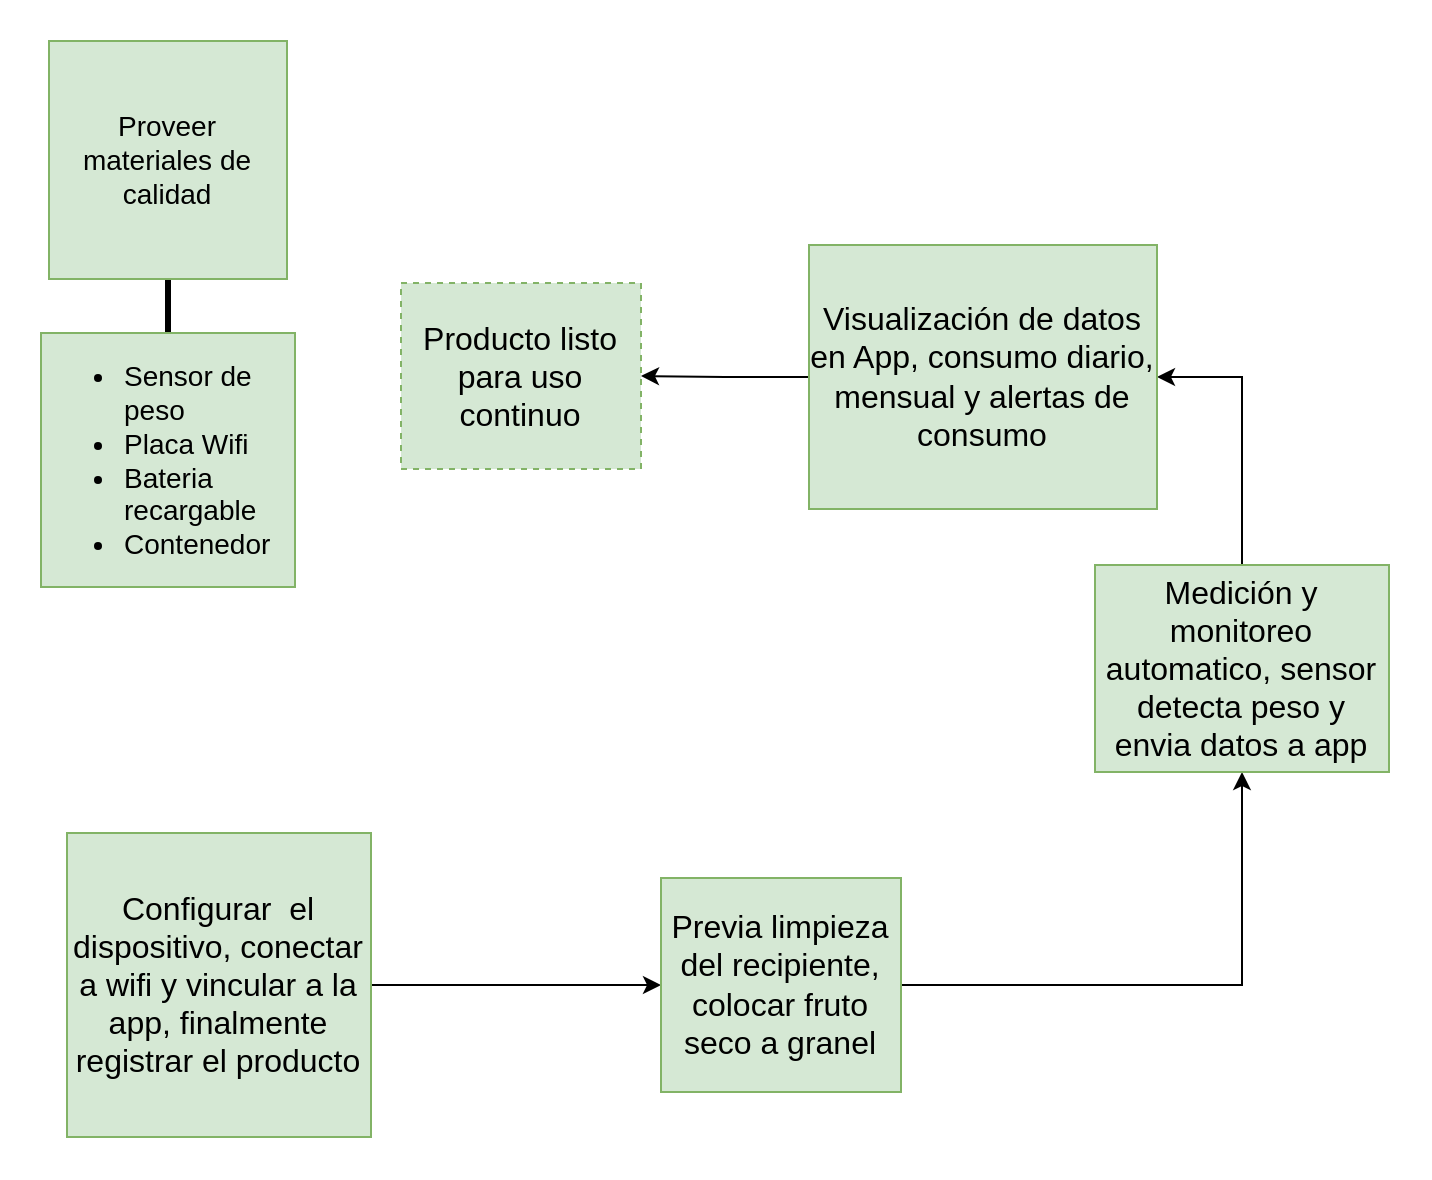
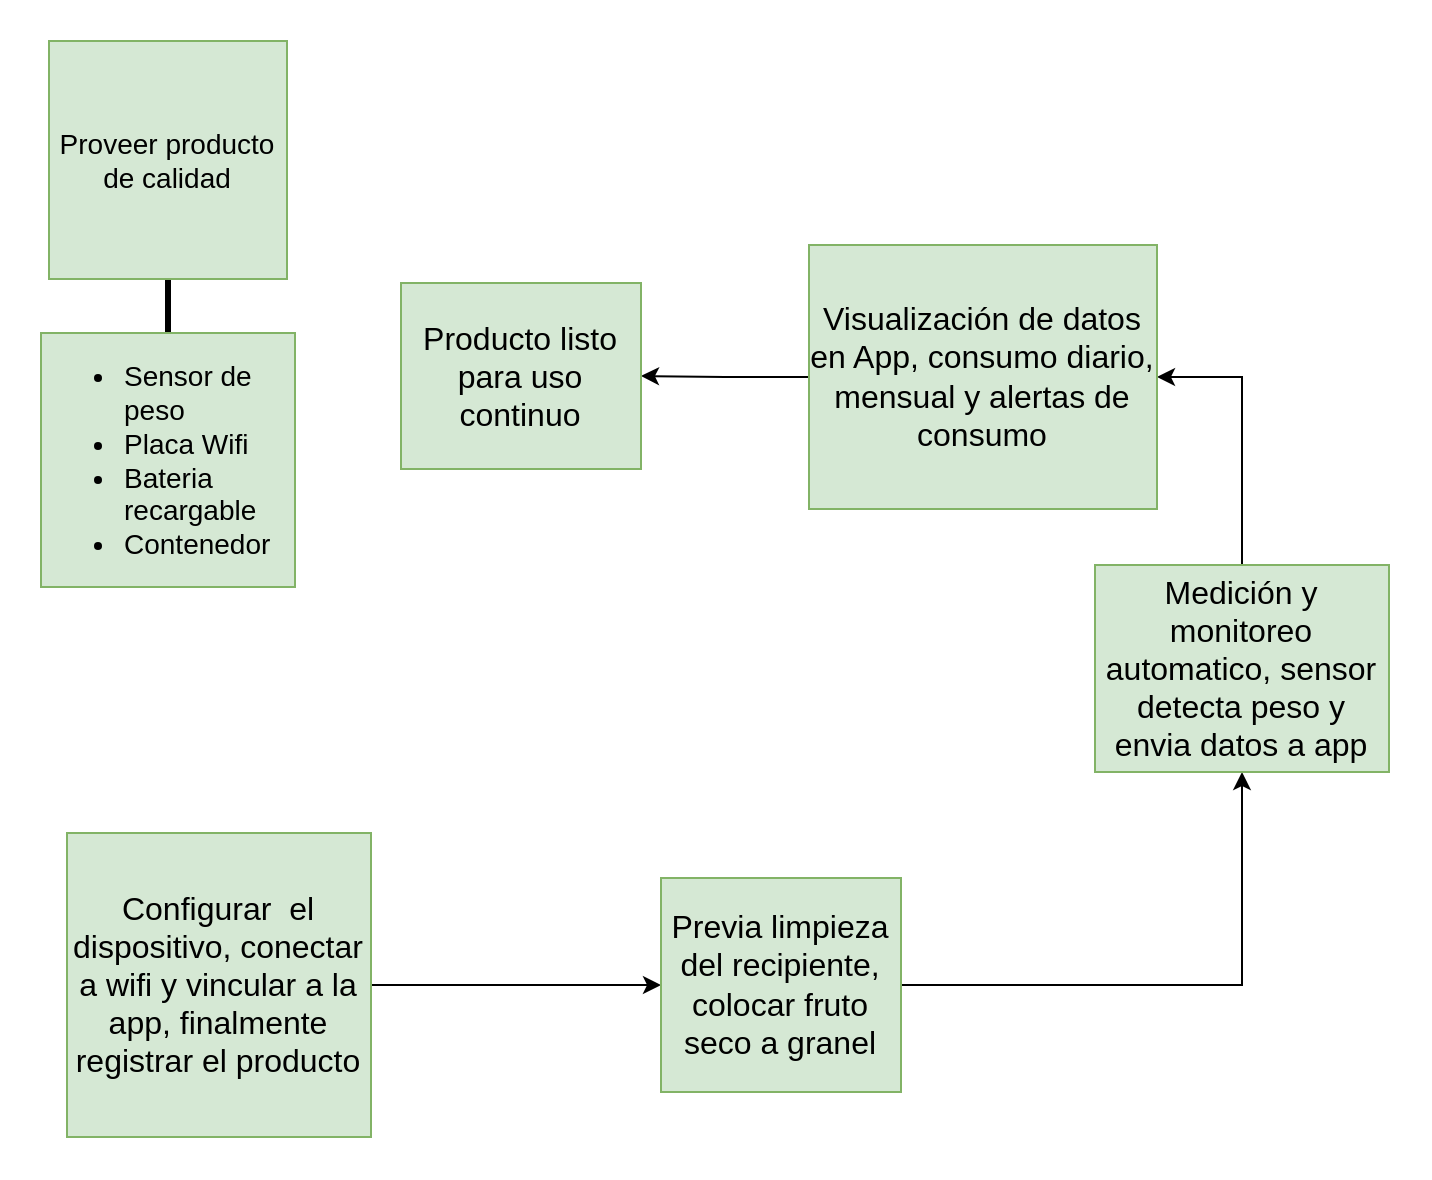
(168, 161) -> (168, 161)
(521, 376) -> (521, 376)
